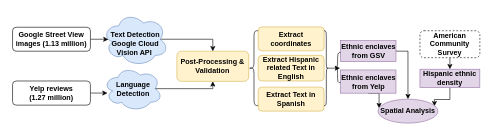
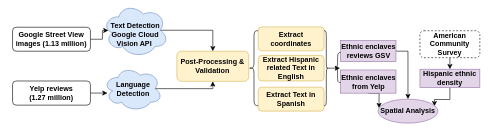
(135, 39) -> (135, 30)
(369, 51) -> (369, 51)
